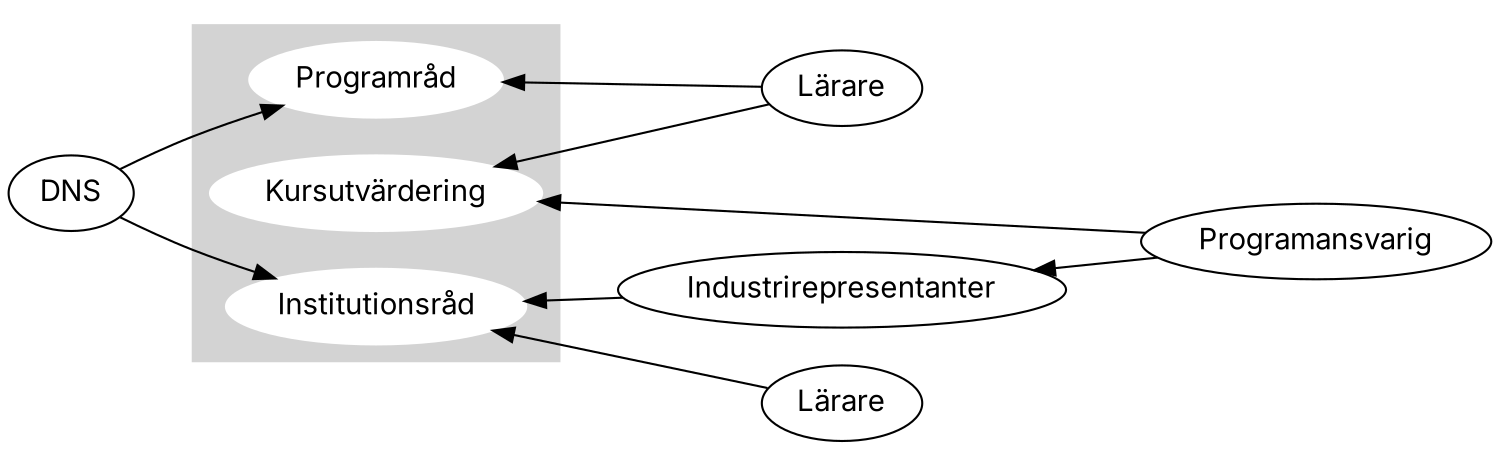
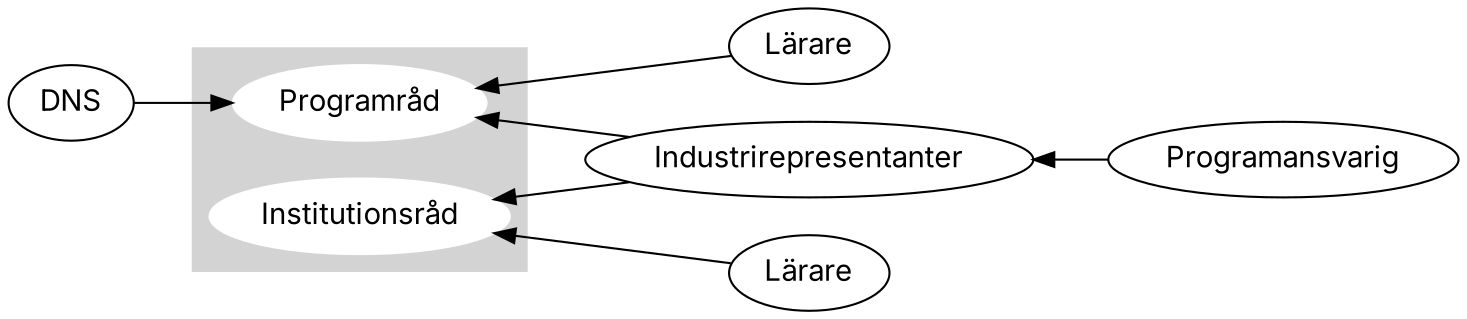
none -> (564, 129)
(376, 193) -> none
(207, 255) -> none
